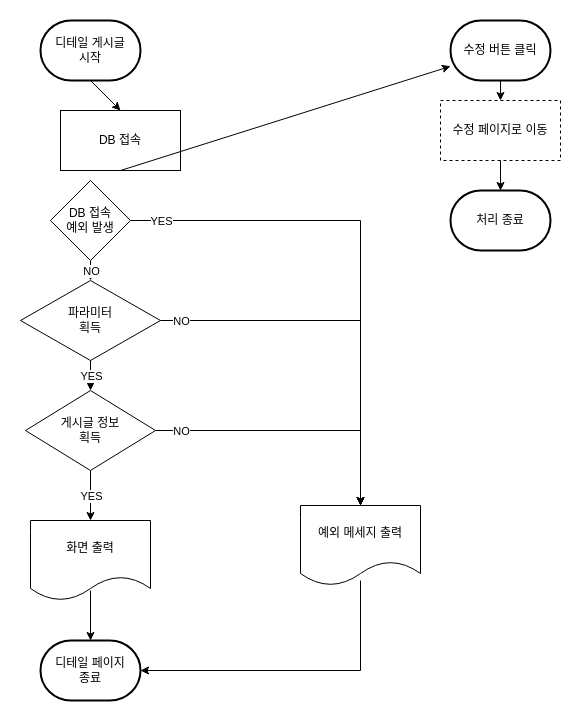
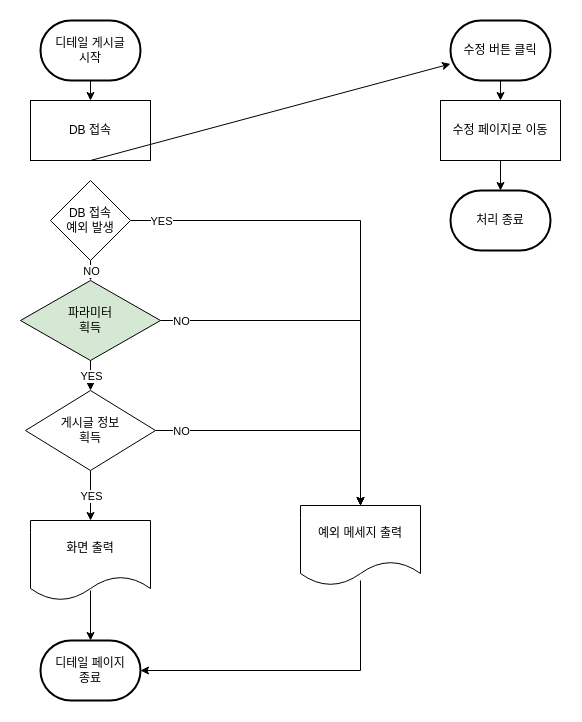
(501, 131) -> (501, 131)
(121, 141) -> (91, 131)
(91, 321) -> (91, 321)
